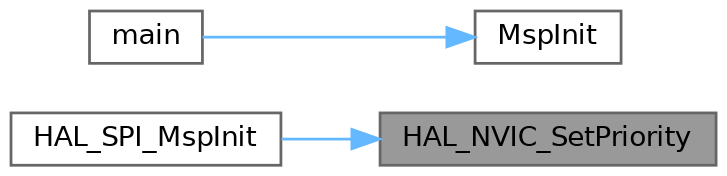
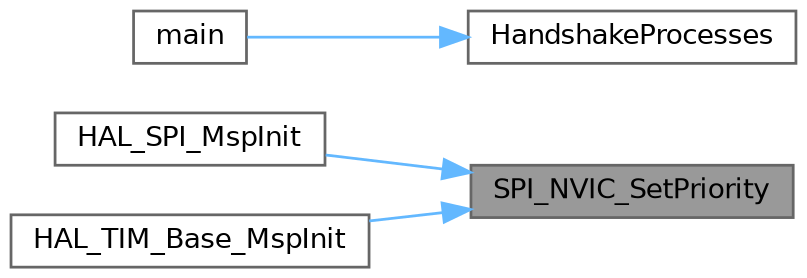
(548, 37) -> (632, 37)
(548, 139) -> (632, 191)
none -> (190, 241)
